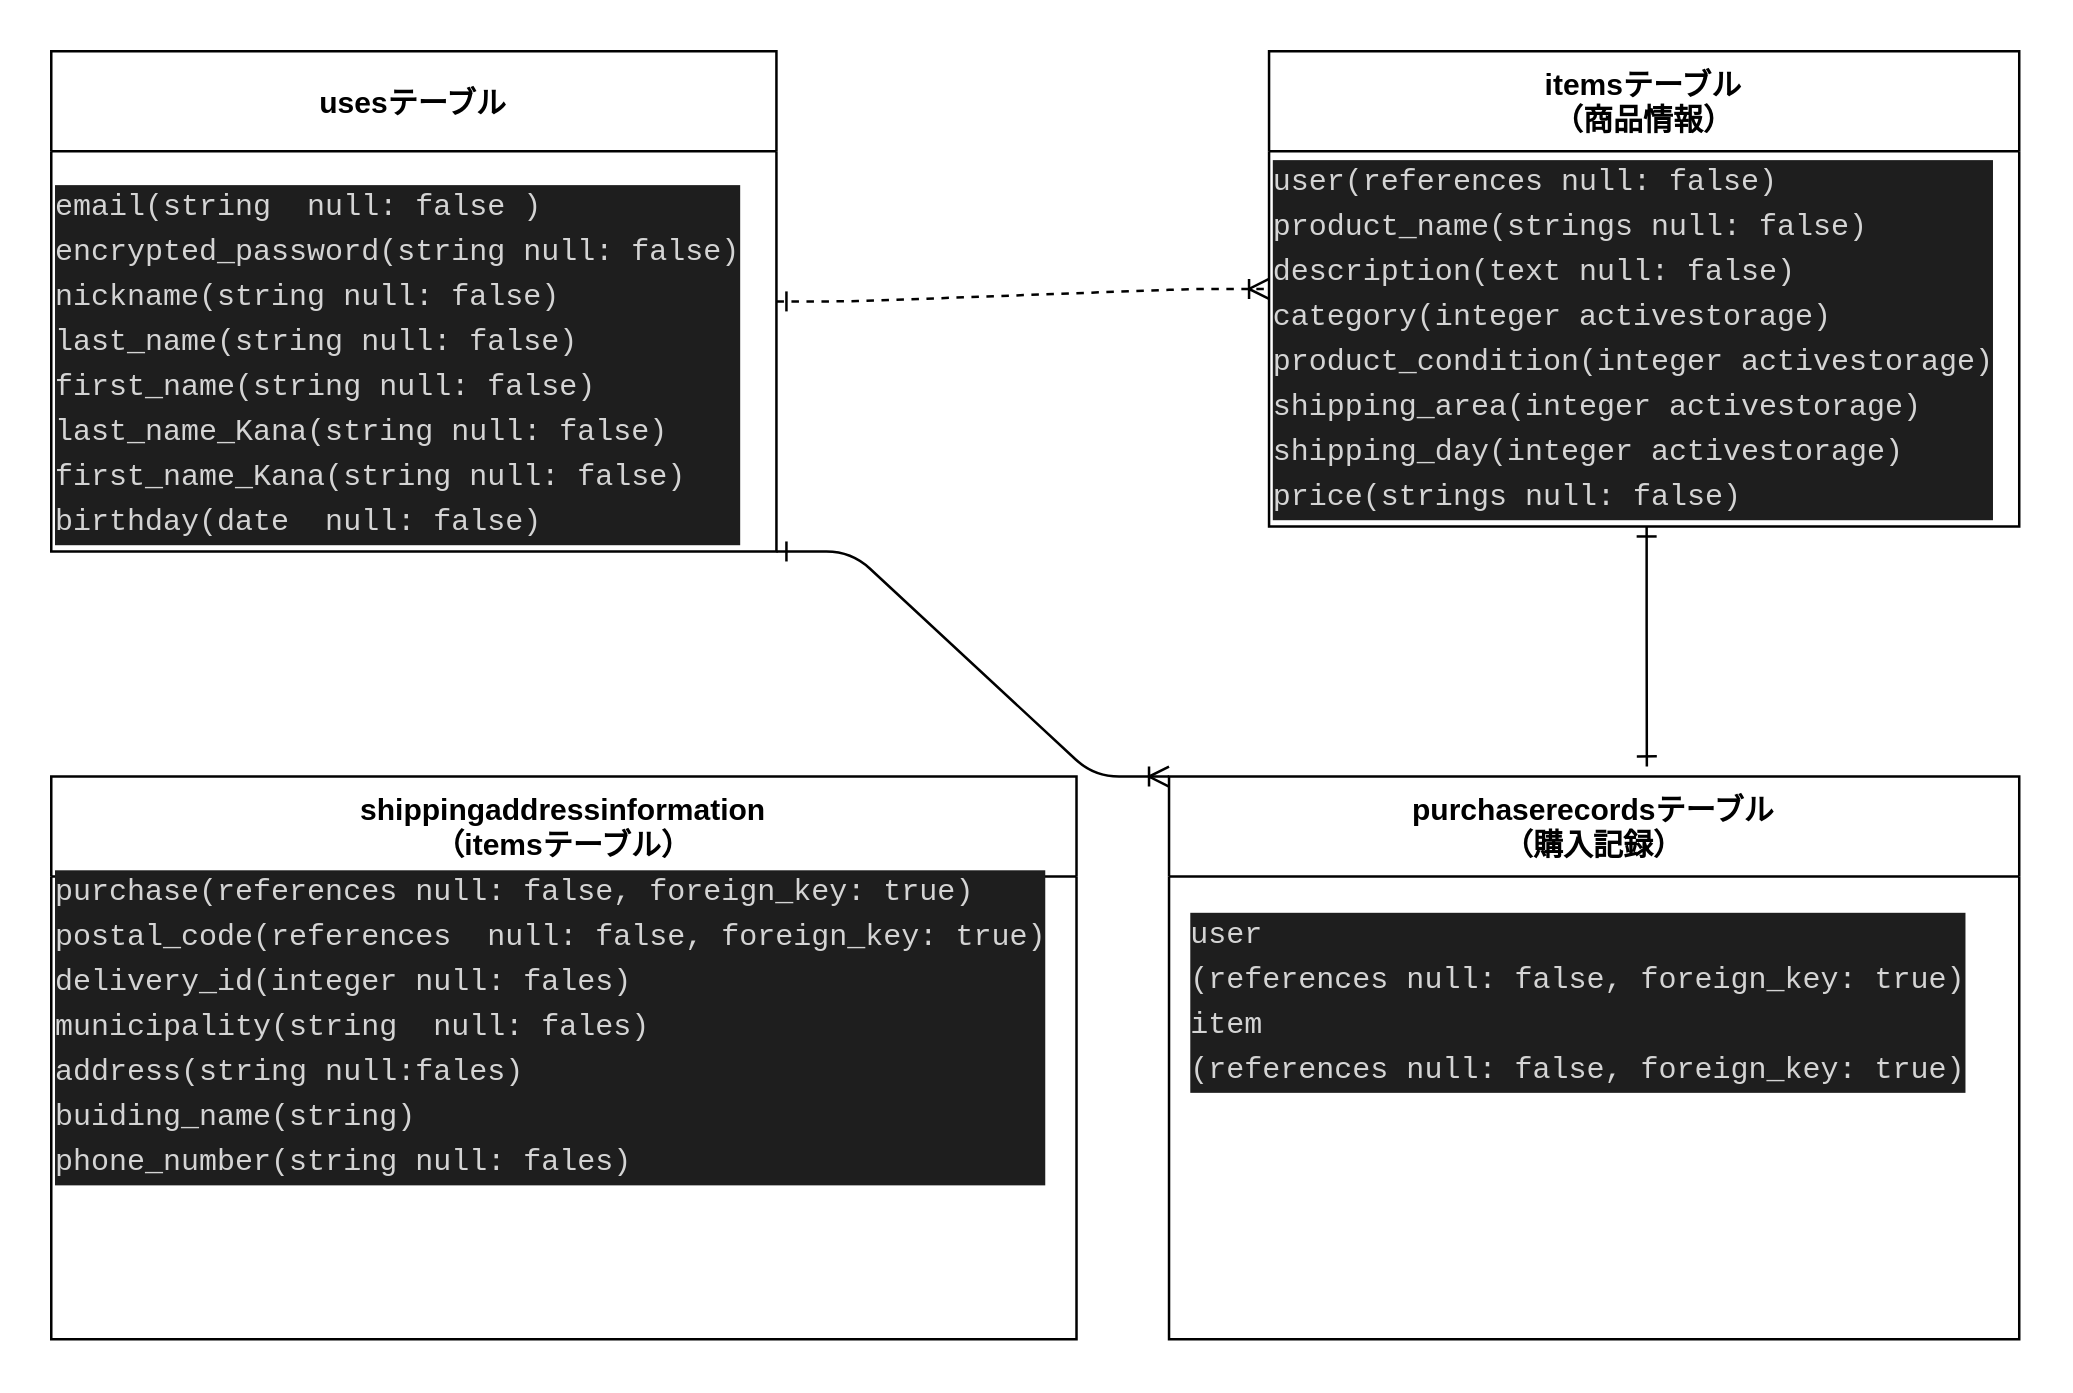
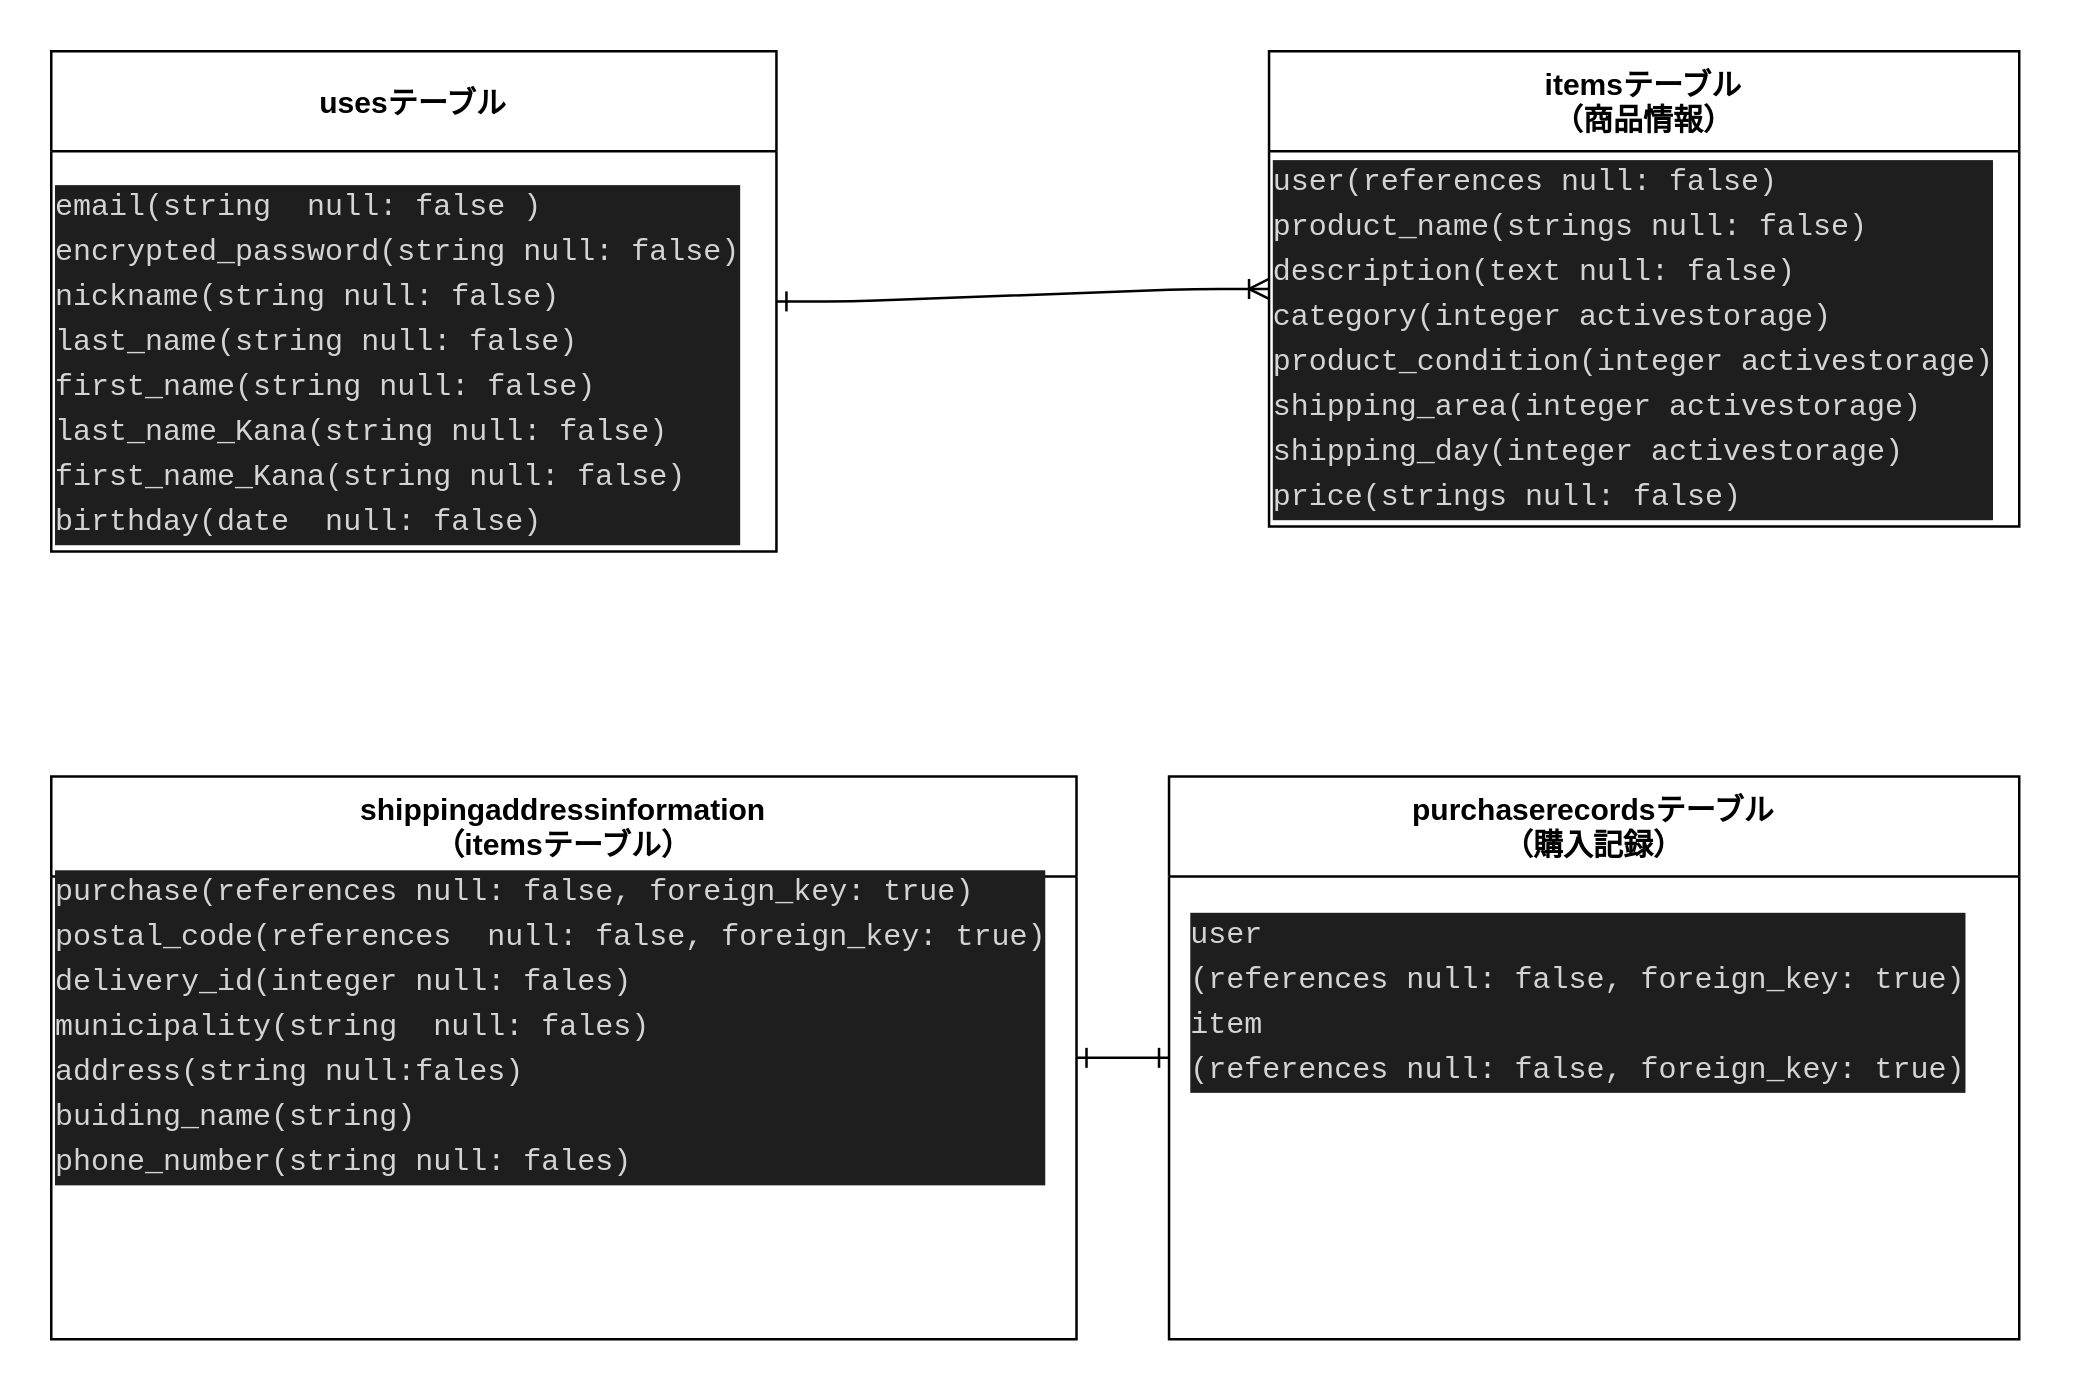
(1011, 295) -> (1011, 295)
(1646, 648) -> none
(974, 665) -> none
none -> (1124, 1058)
